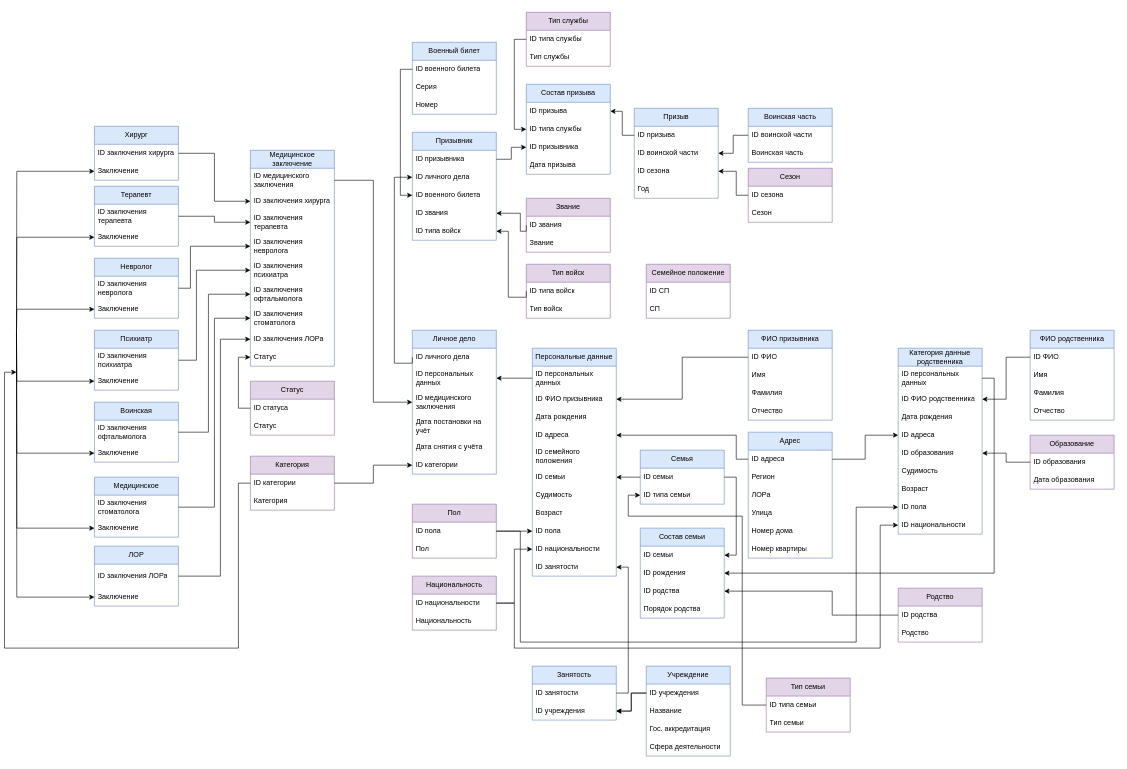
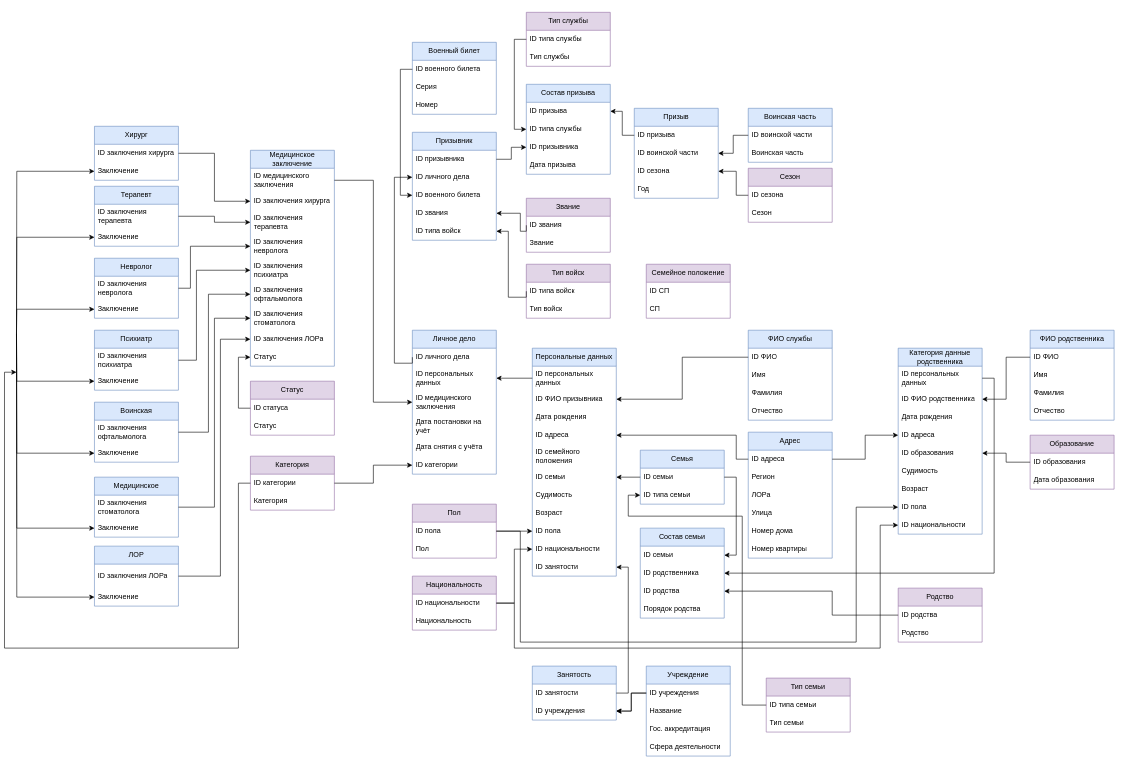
(791, 339) -> (791, 339)
(575, 357) -> (575, 357)
(665, 573) -> (673, 573)
